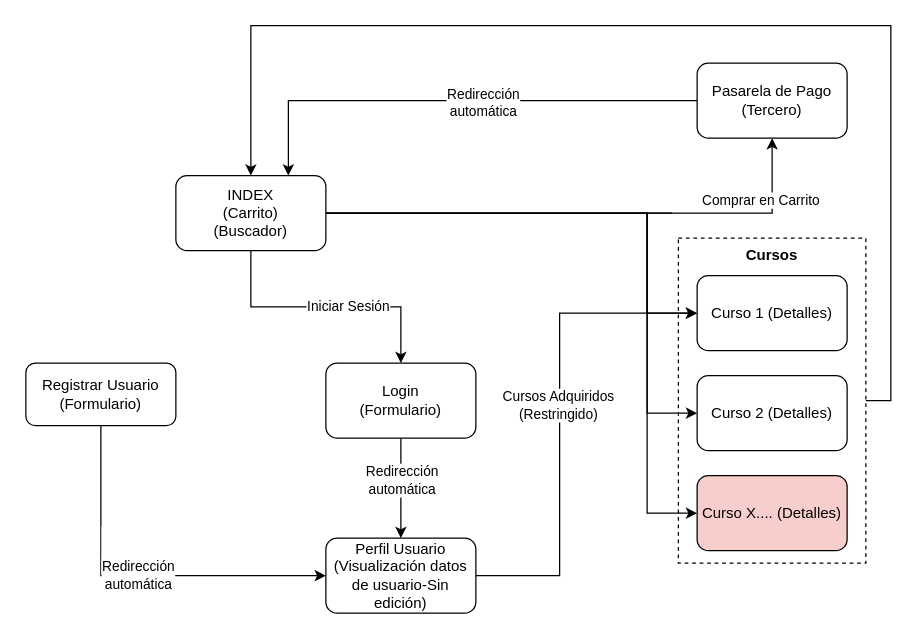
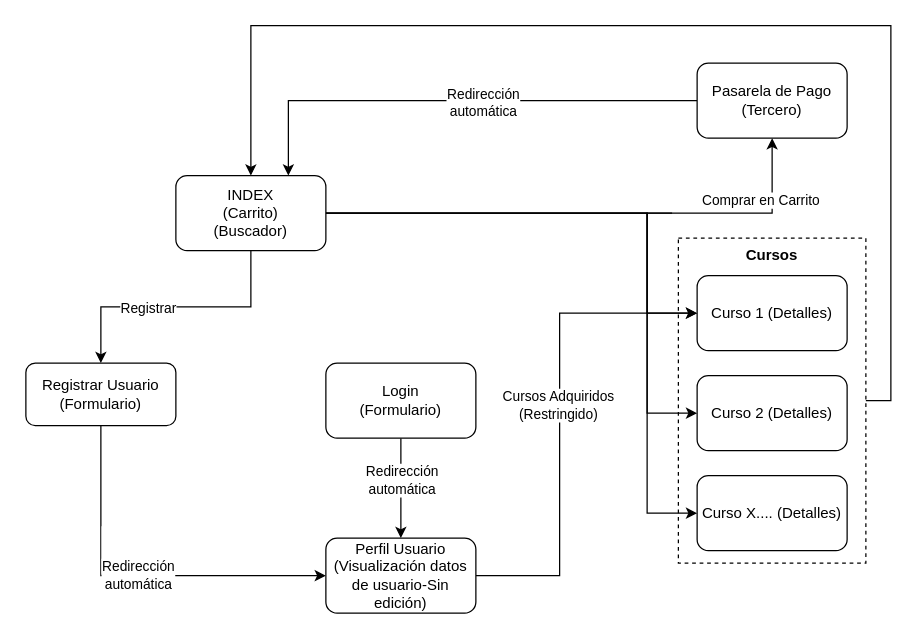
none -> (151, 307)
(350, 307) -> none
(772, 513) -> (772, 513)
